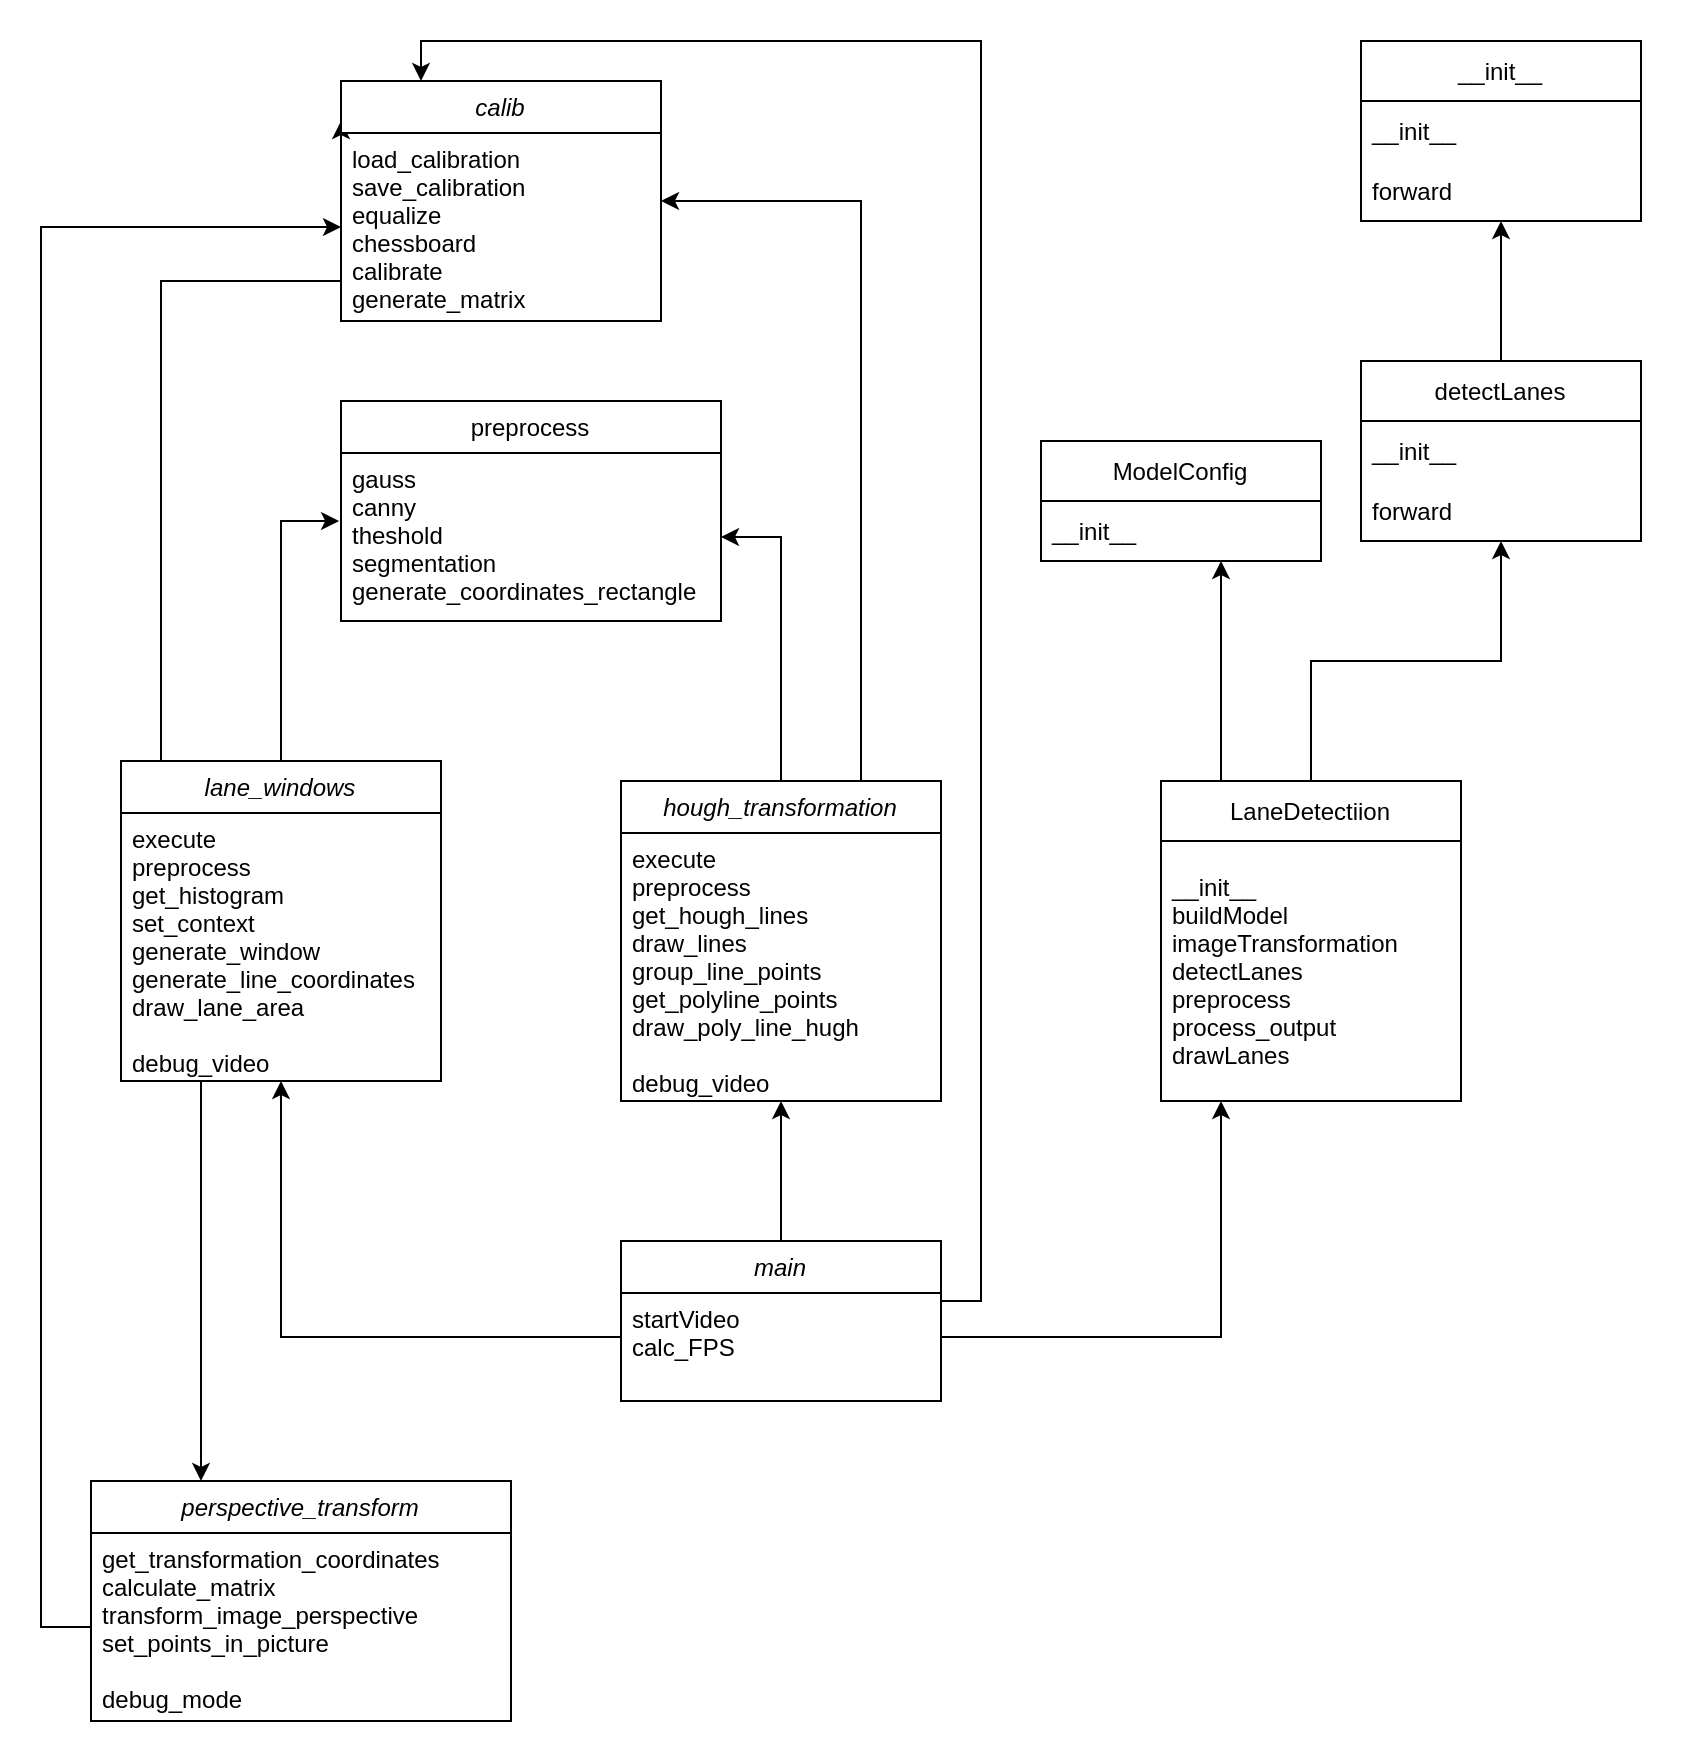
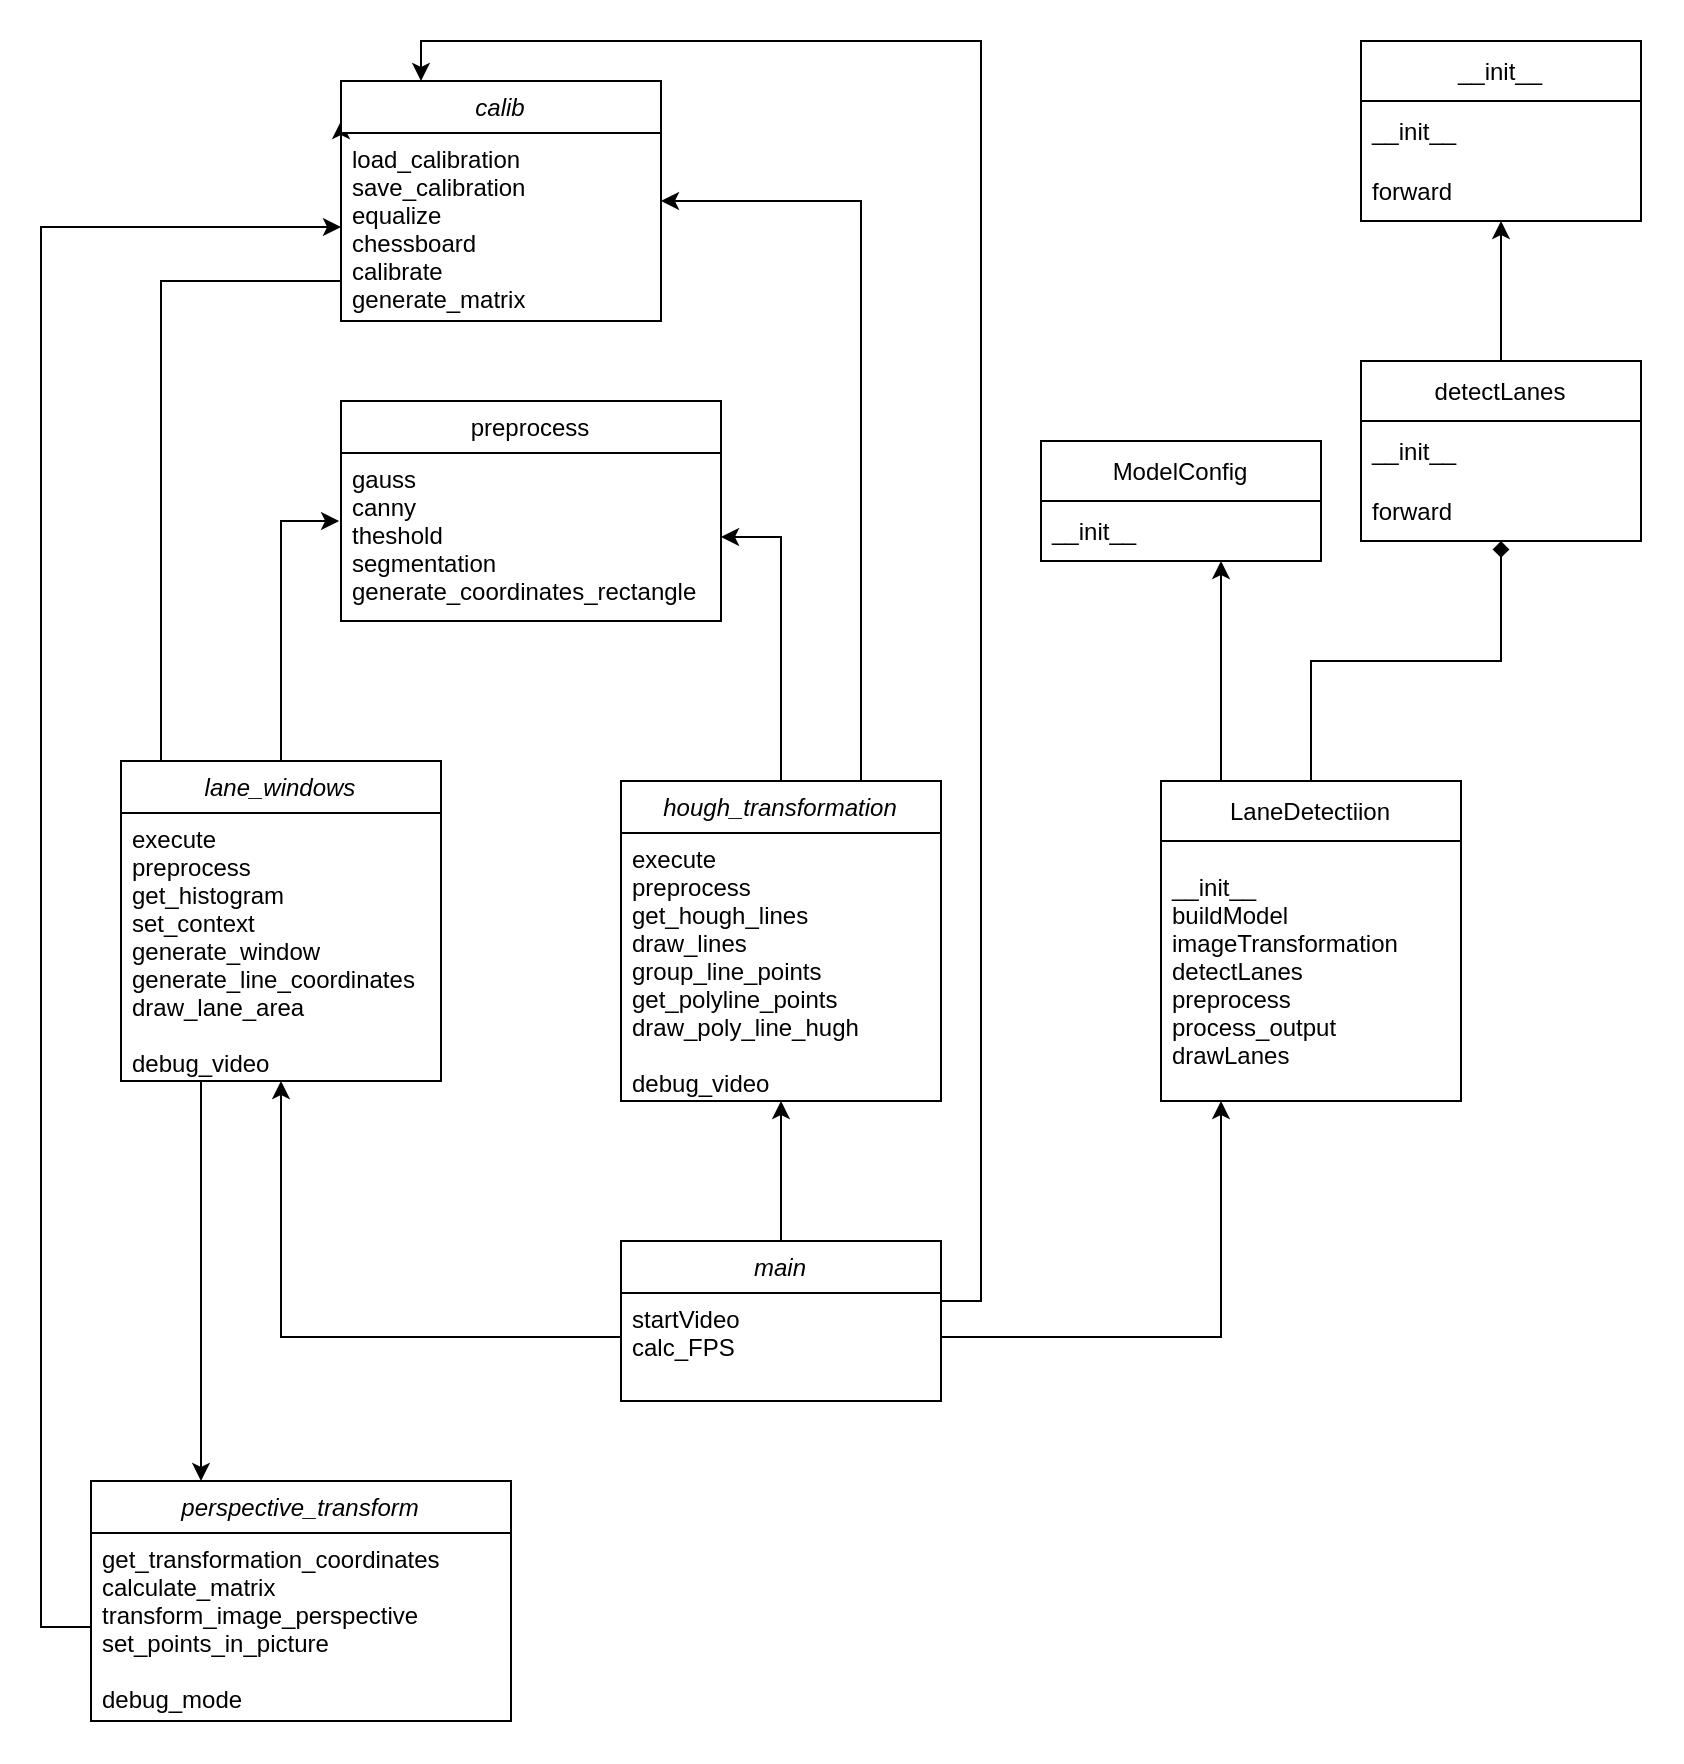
(1501, 556) -> (1501, 557)
